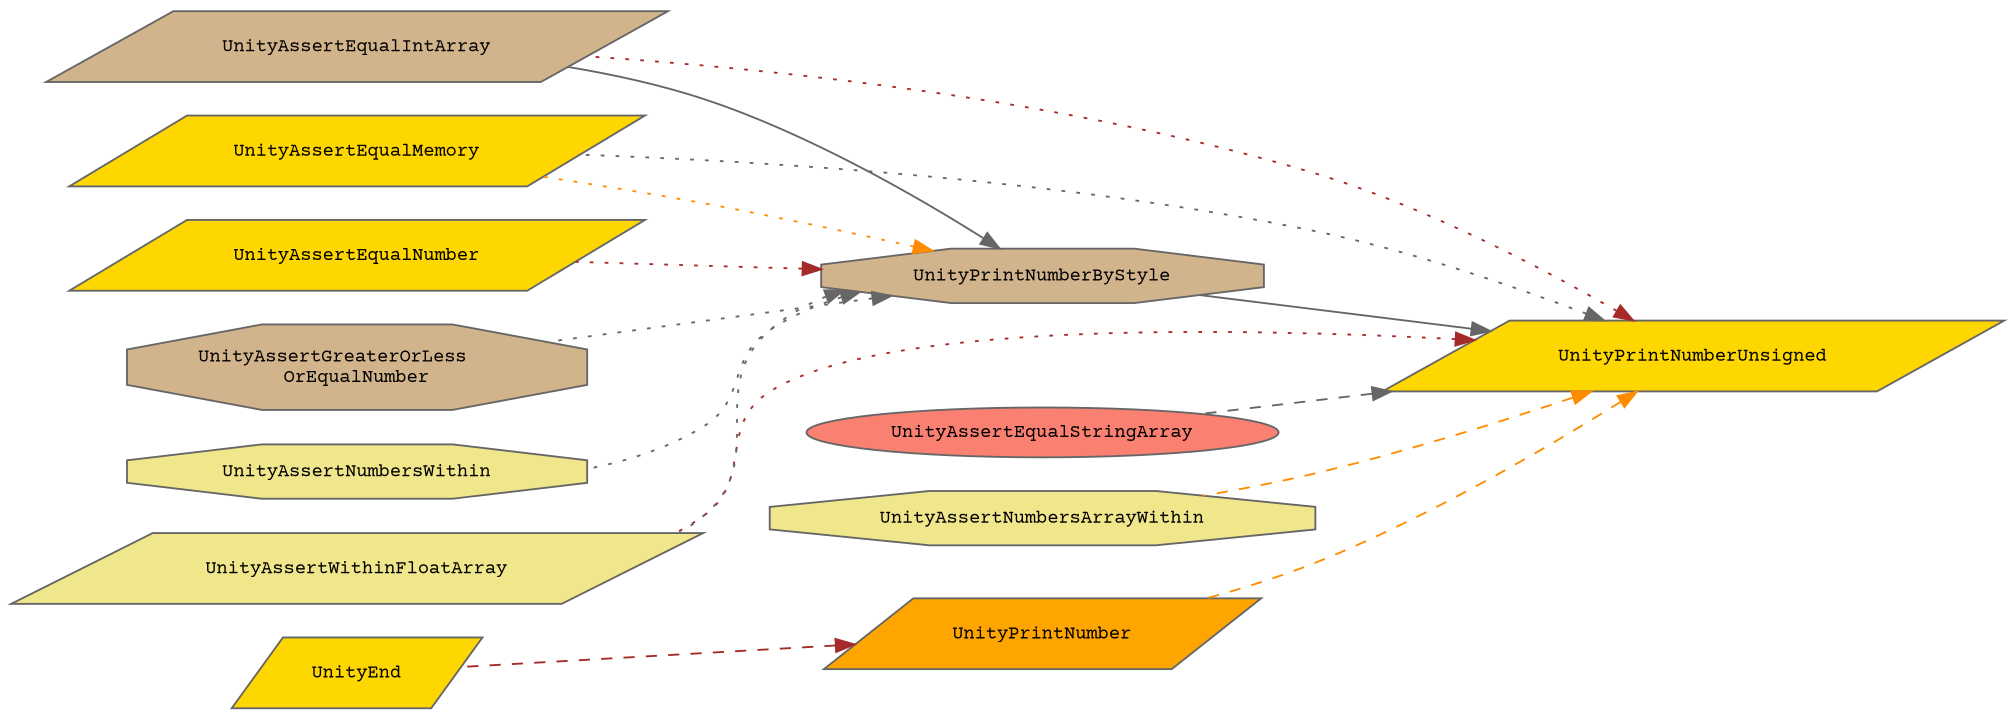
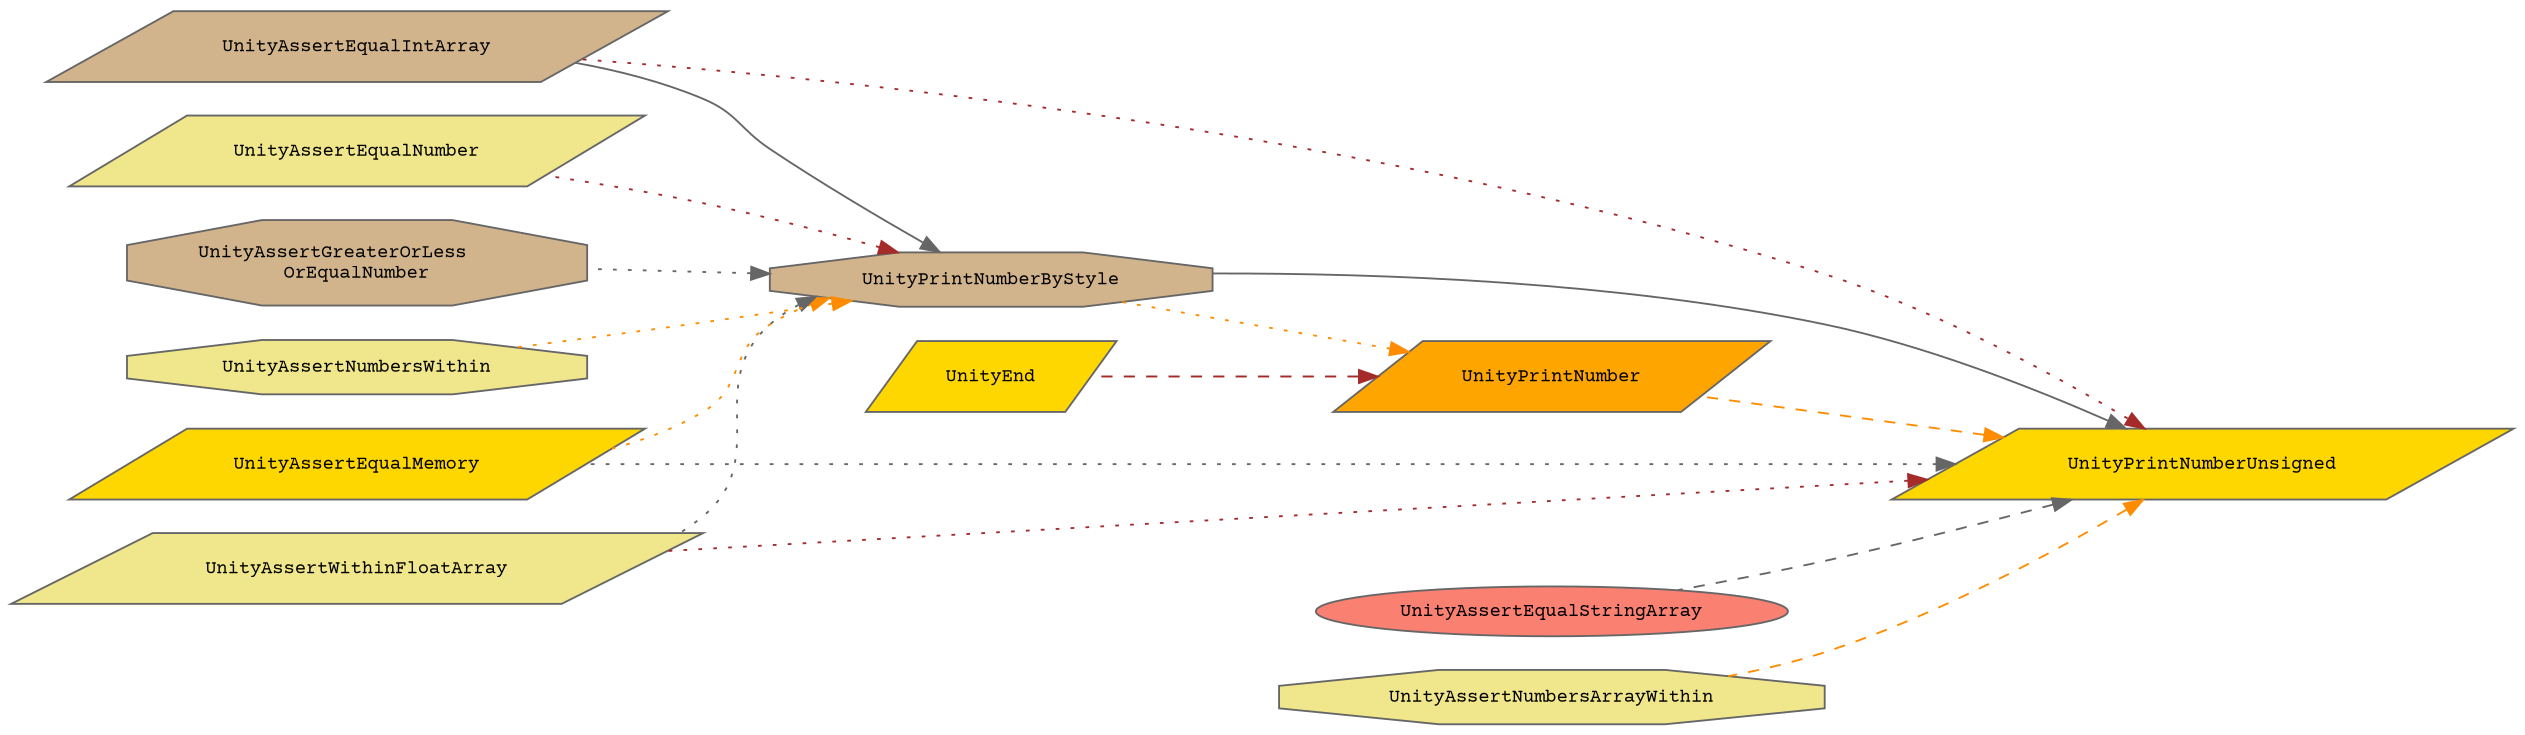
(357, 255) -> (357, 151)
none -> (1256, 325)
(724, 406) -> (674, 326)
